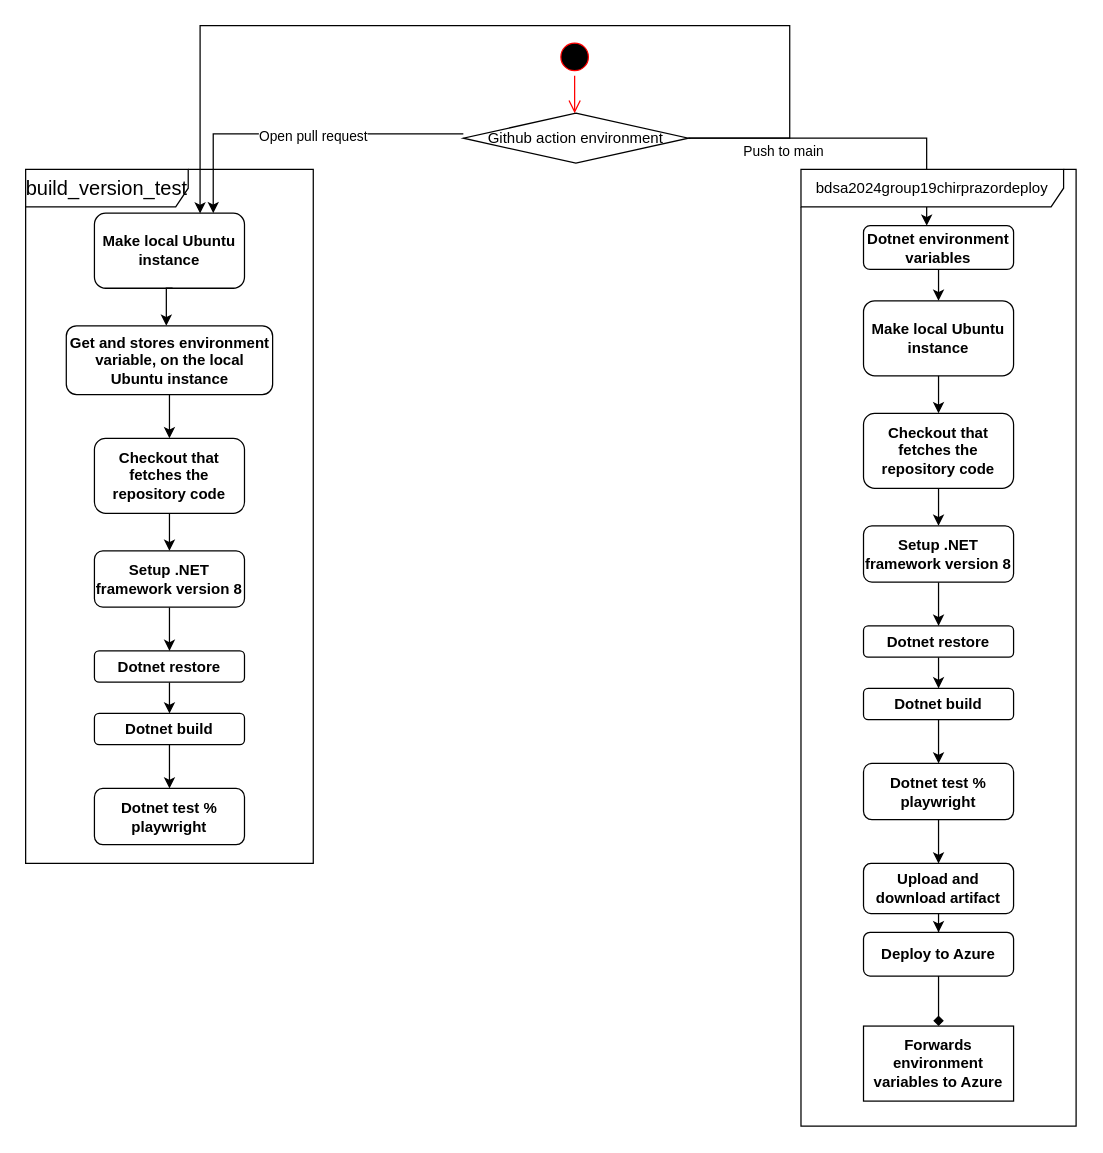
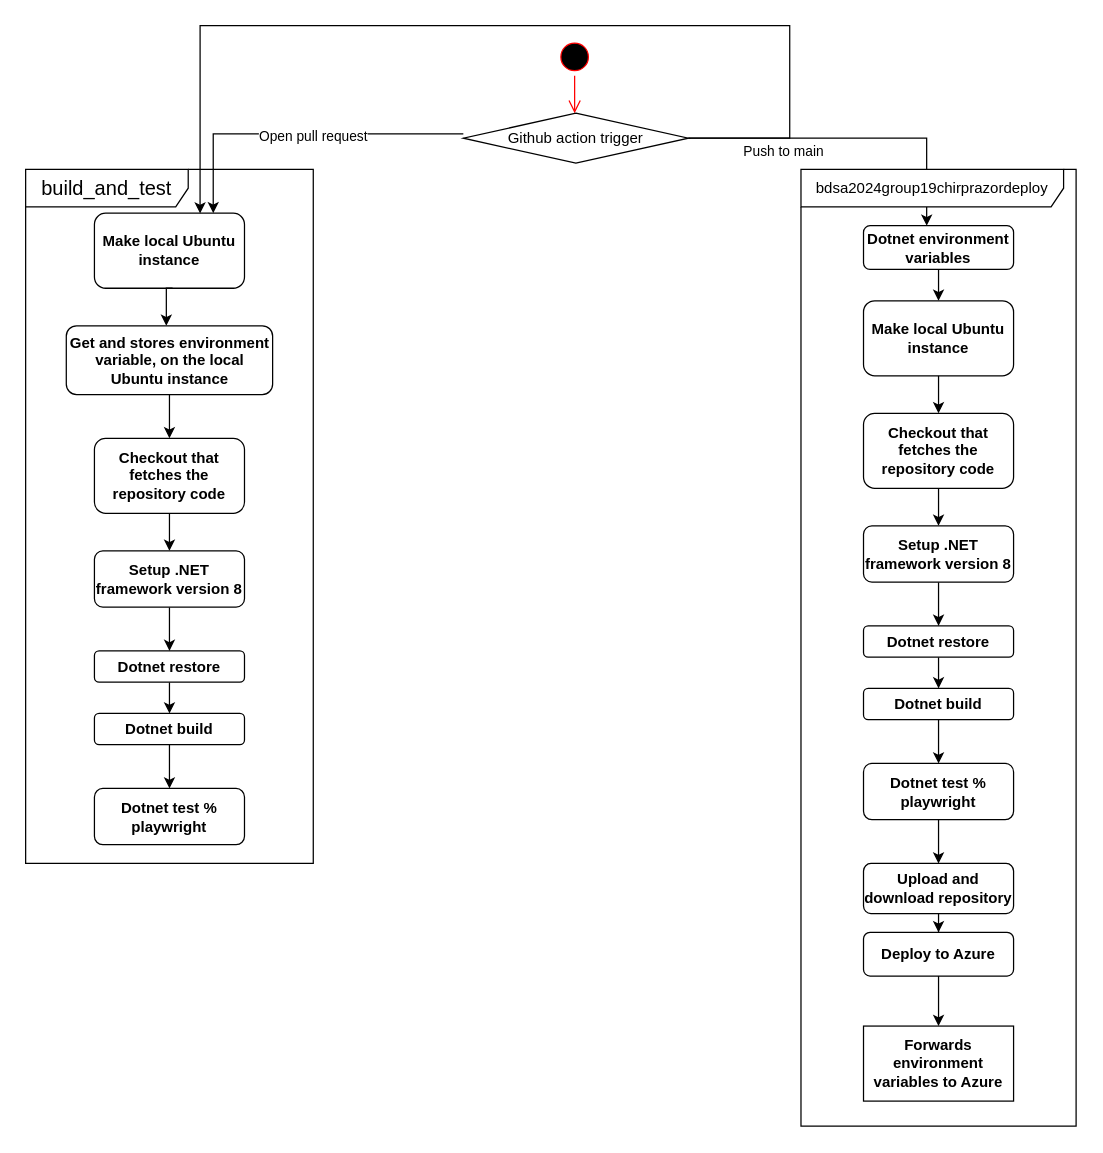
(576, 138) -> (576, 138)
(107, 188) -> (107, 188)
(938, 888) -> (938, 888)
(938, 1015) -> (938, 1016)
